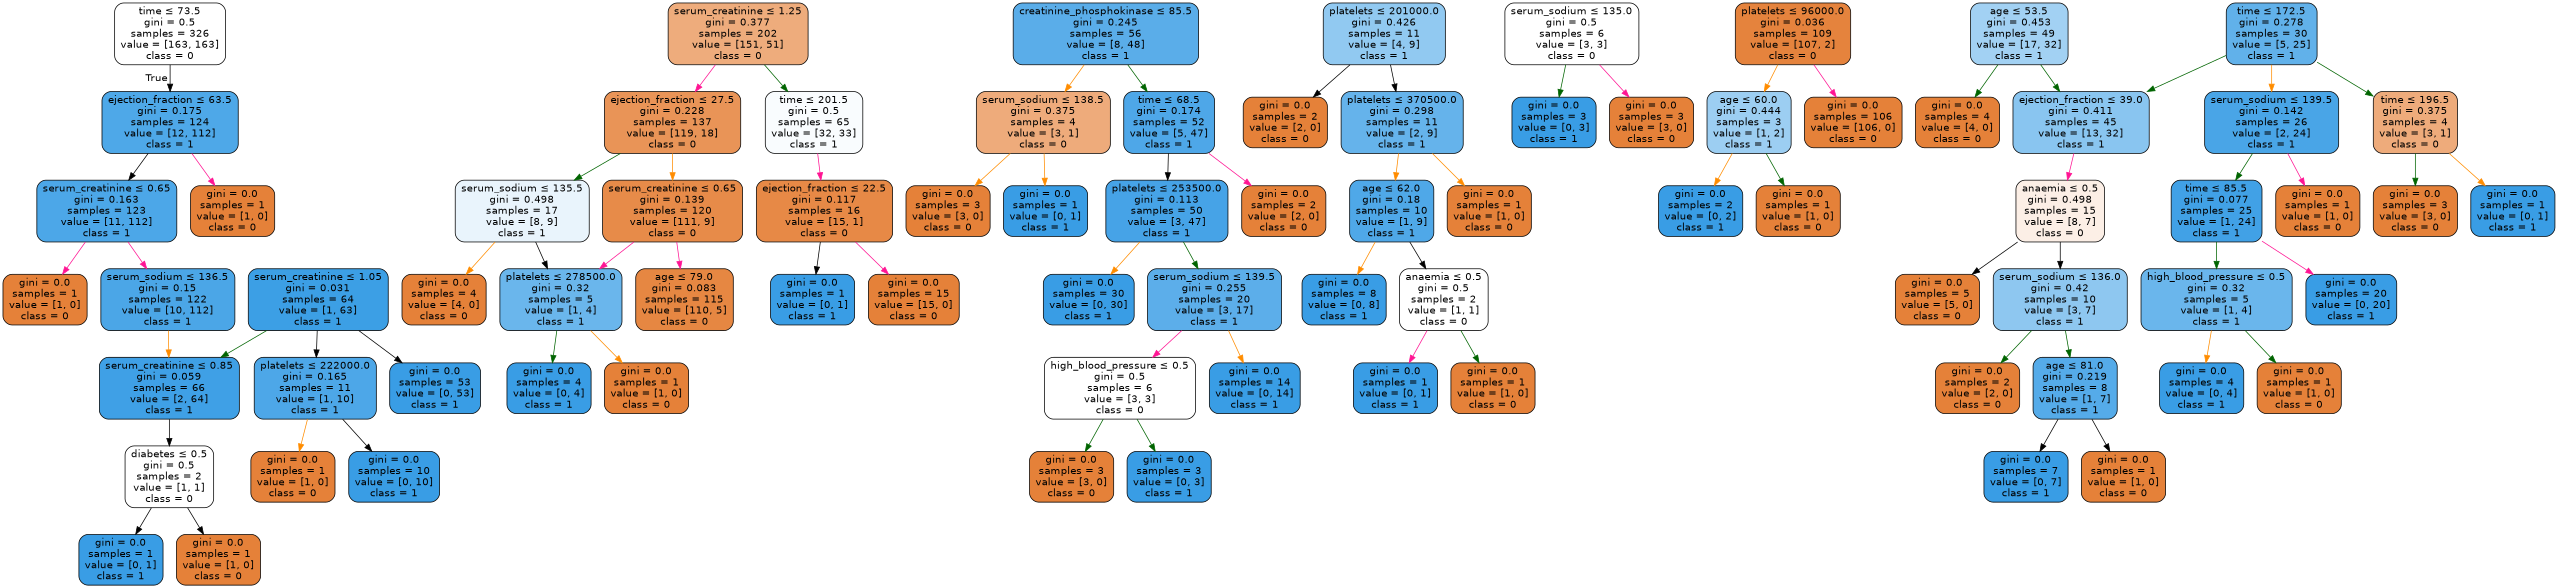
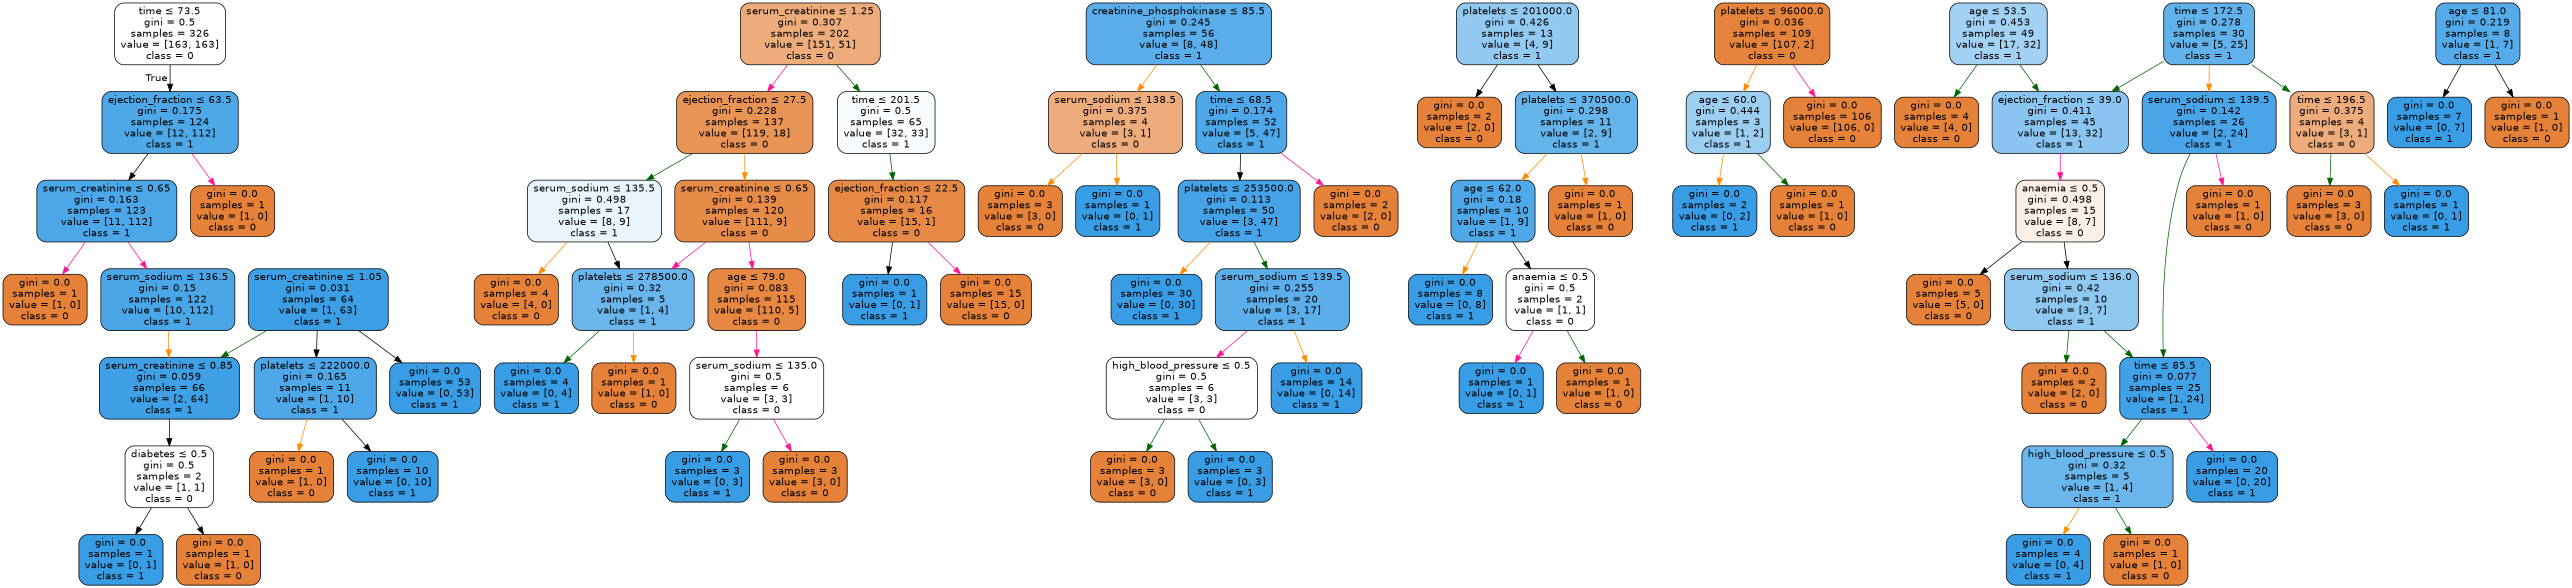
(738, 22) -> (810, 22)
(1384, 34) -> (1518, 34)
(819, 163) -> (891, 163)
none -> (757, 340)
(2067, 340) -> (2116, 341)
